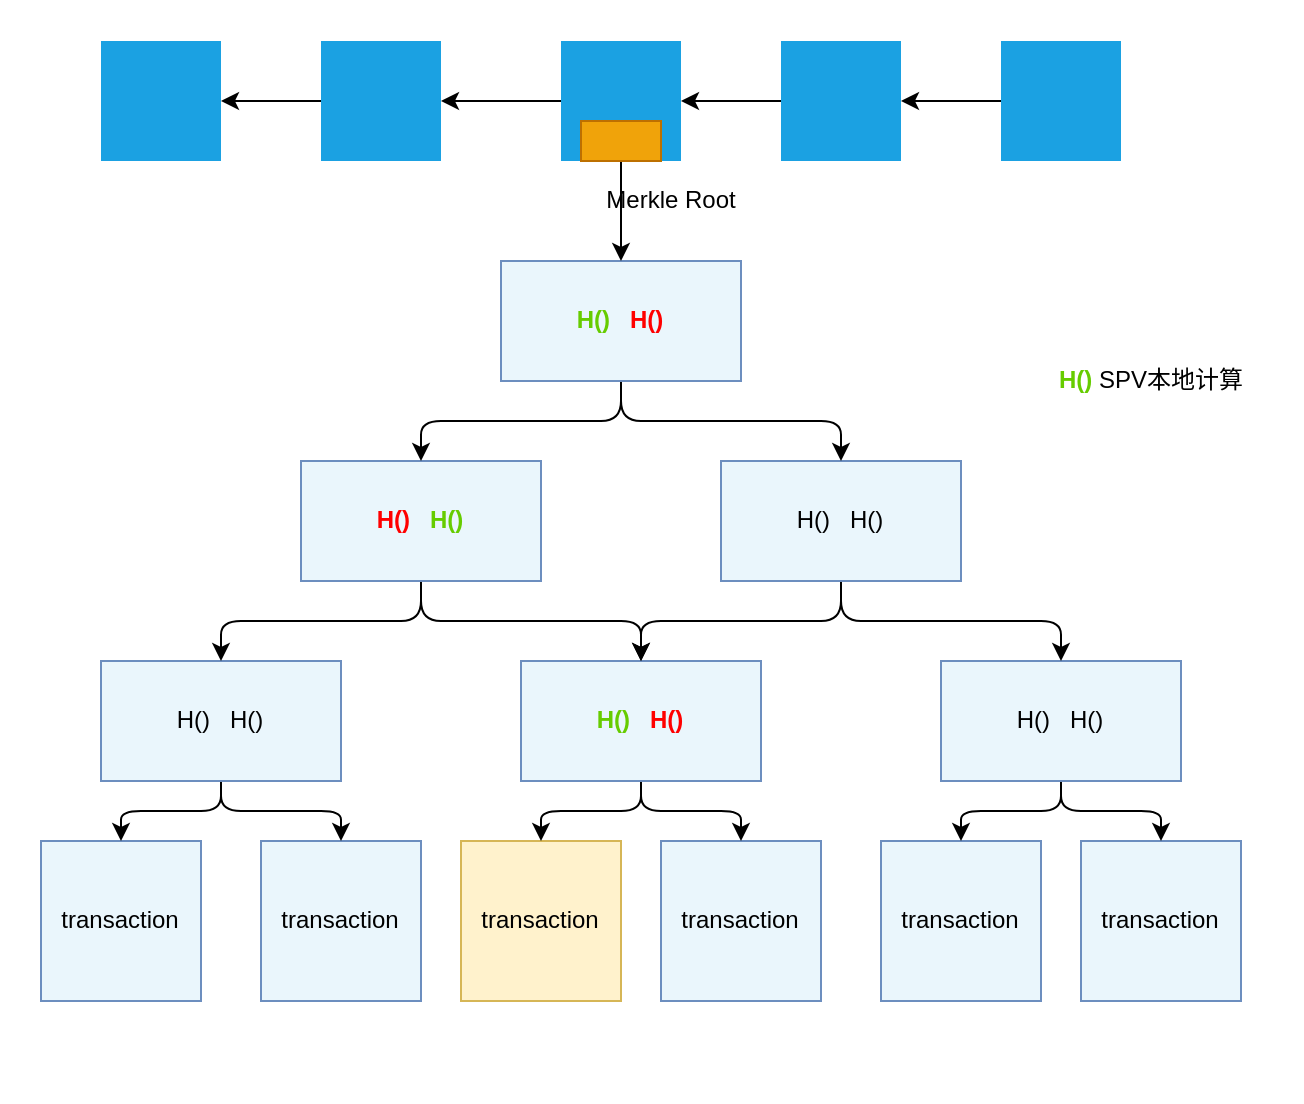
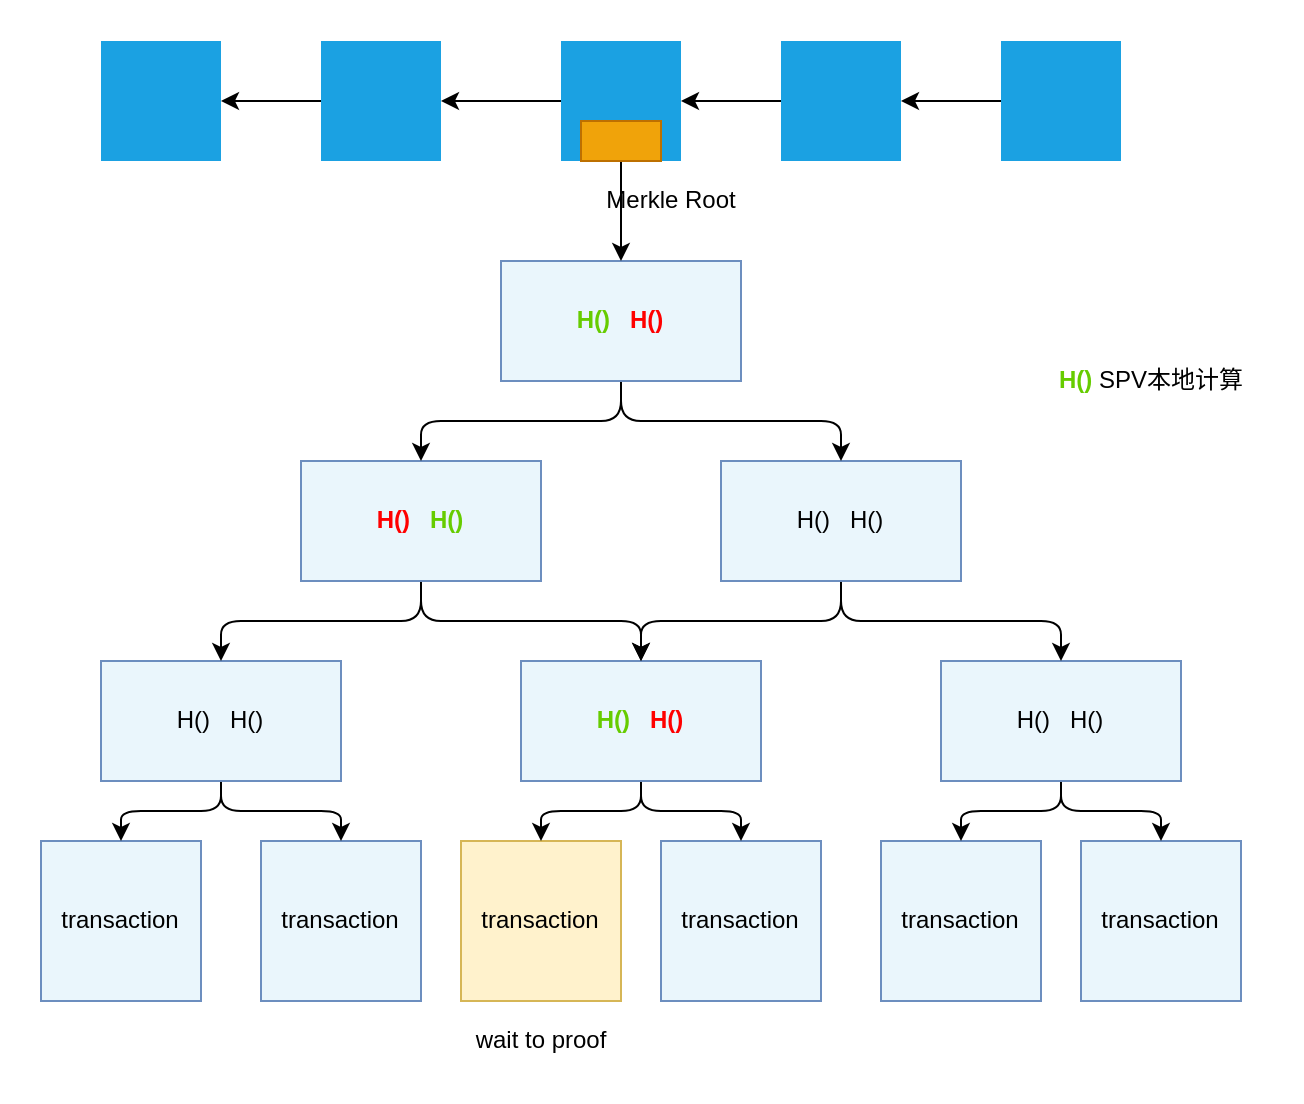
none -> (541, 1041)
